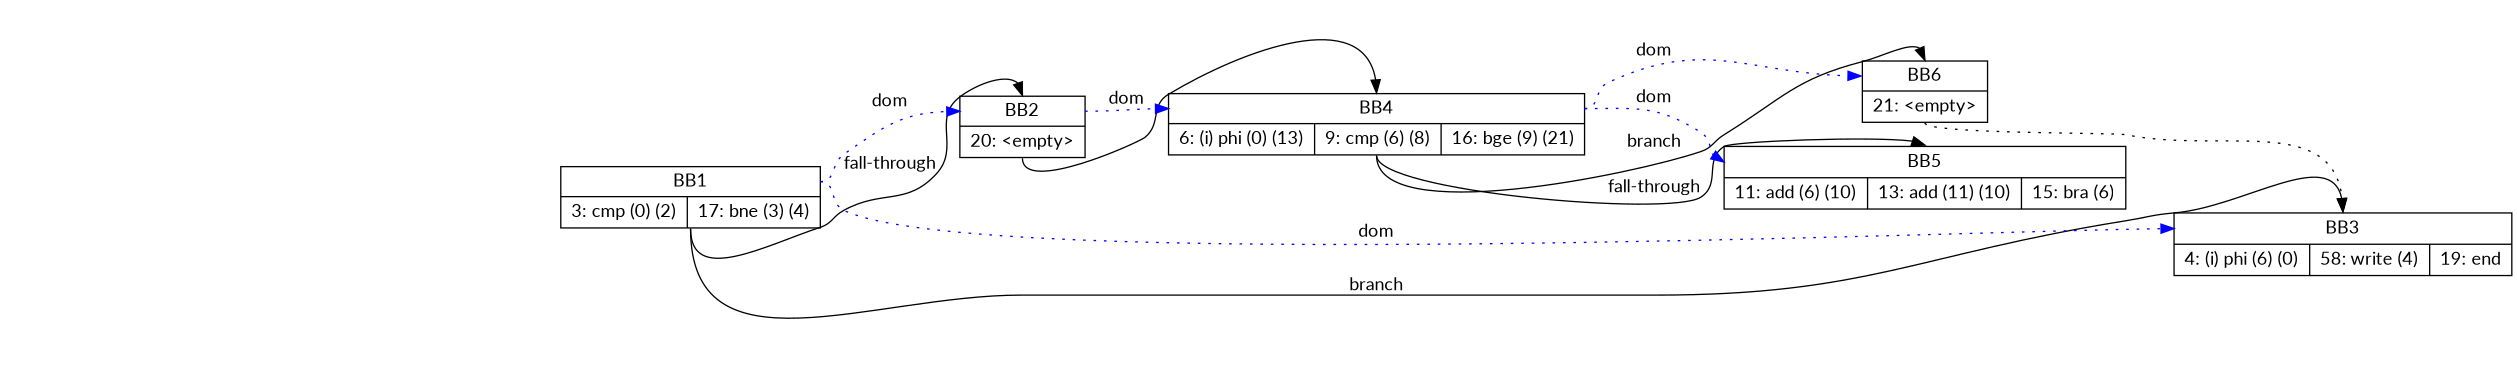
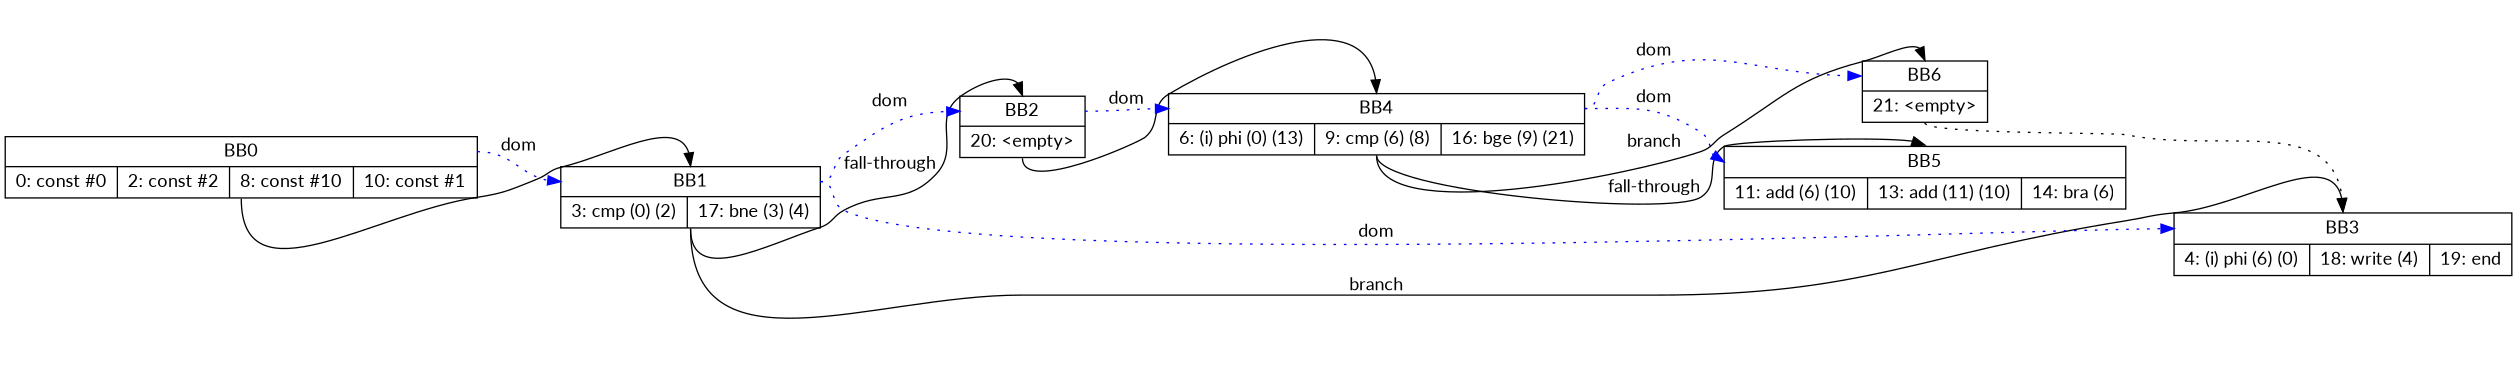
none -> (241, 167)
(2074, 193) -> (2074, 193)
(2370, 259) -> (2370, 259)
